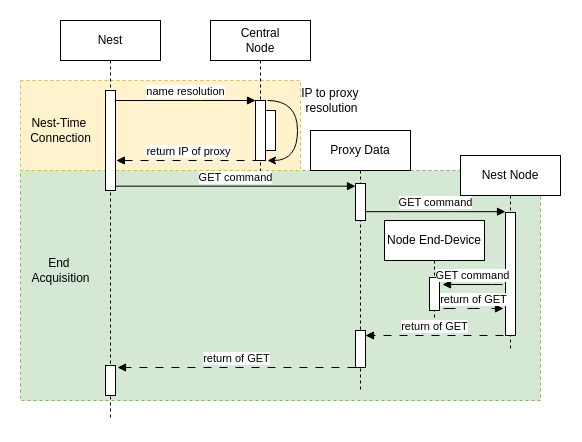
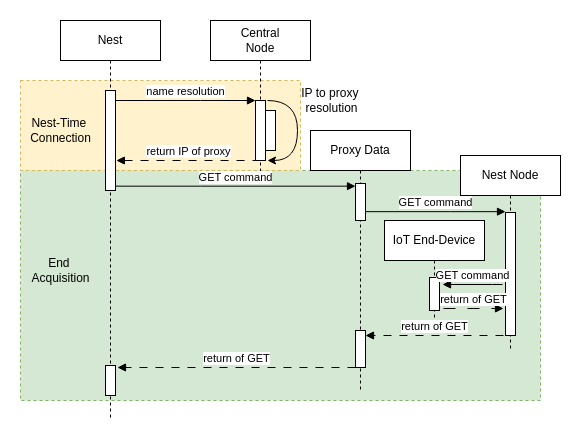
(435, 241) -> (435, 241)
